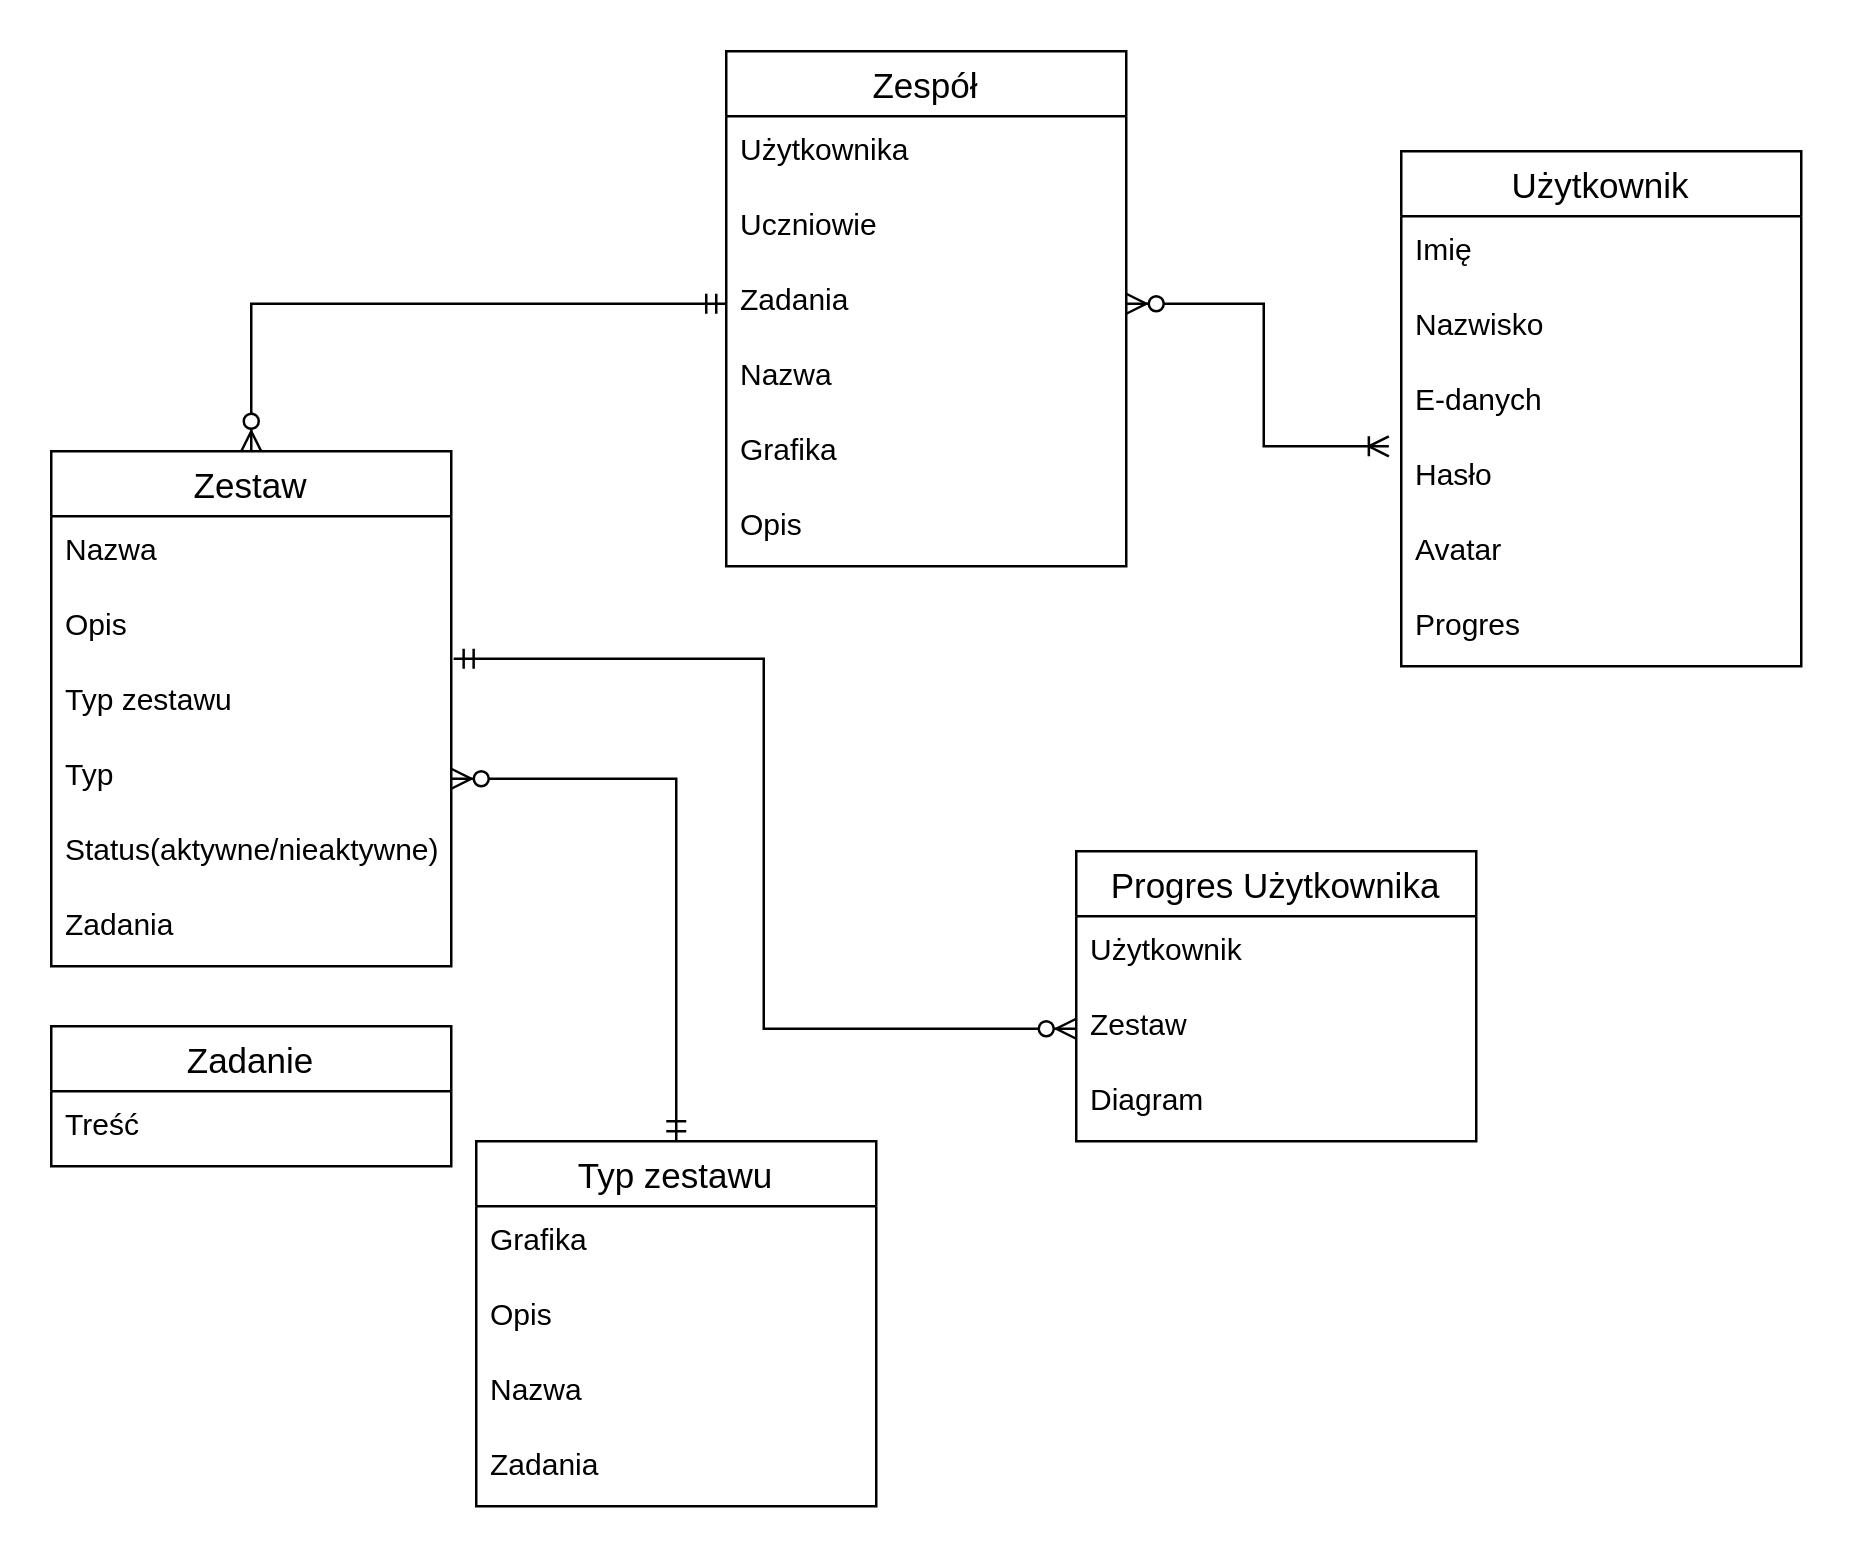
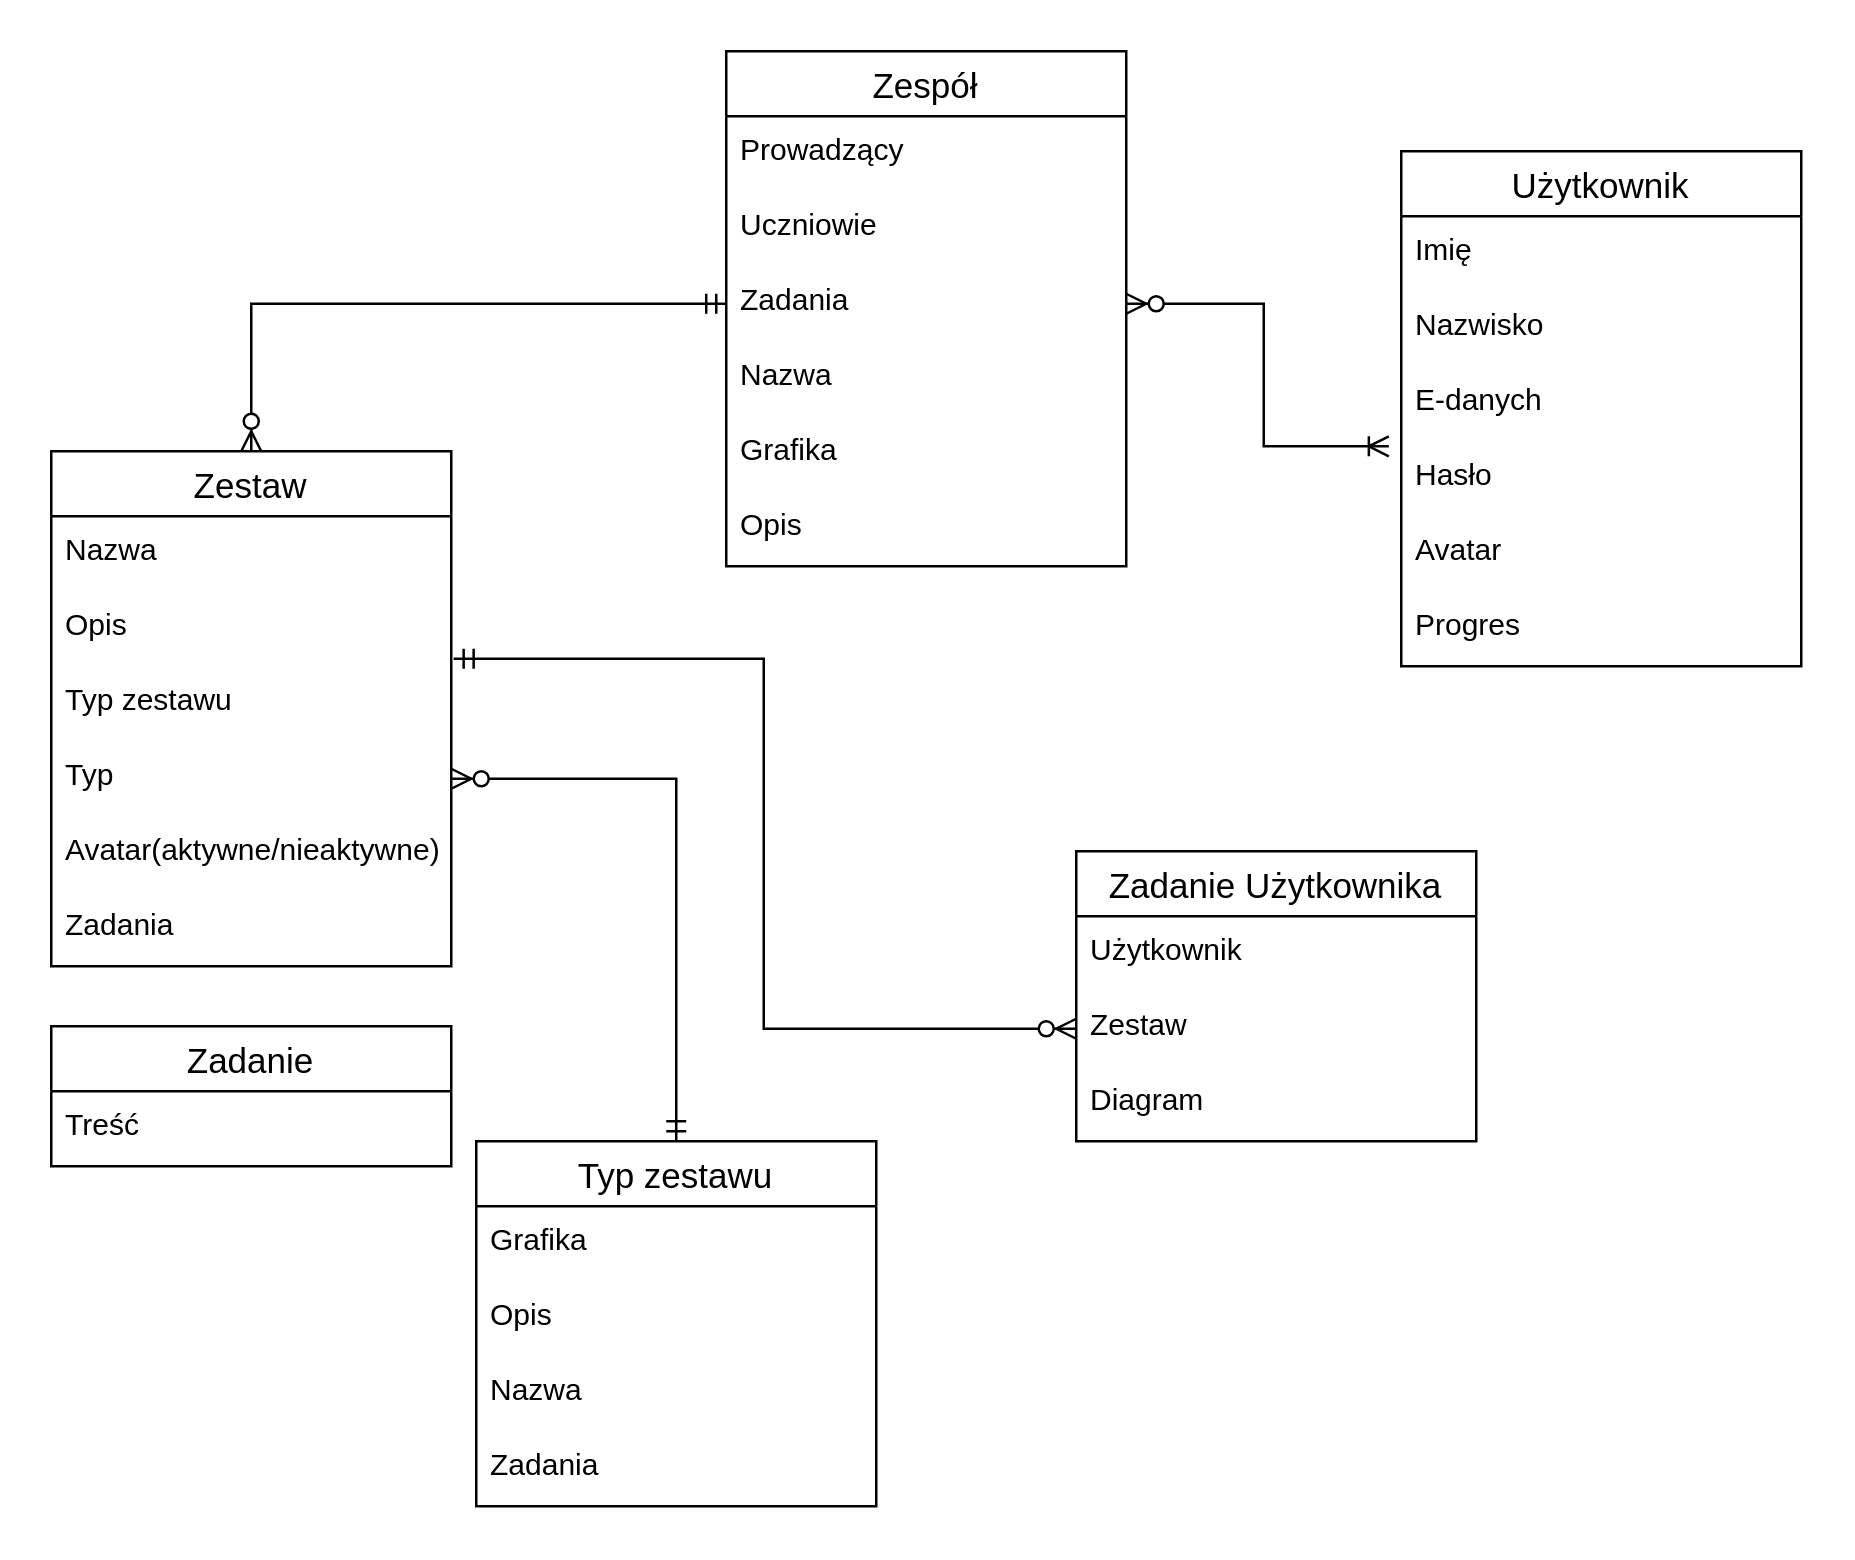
(829, 150) -> (824, 150)
(280, 850) -> (280, 850)
(1275, 886) -> (1275, 886)
